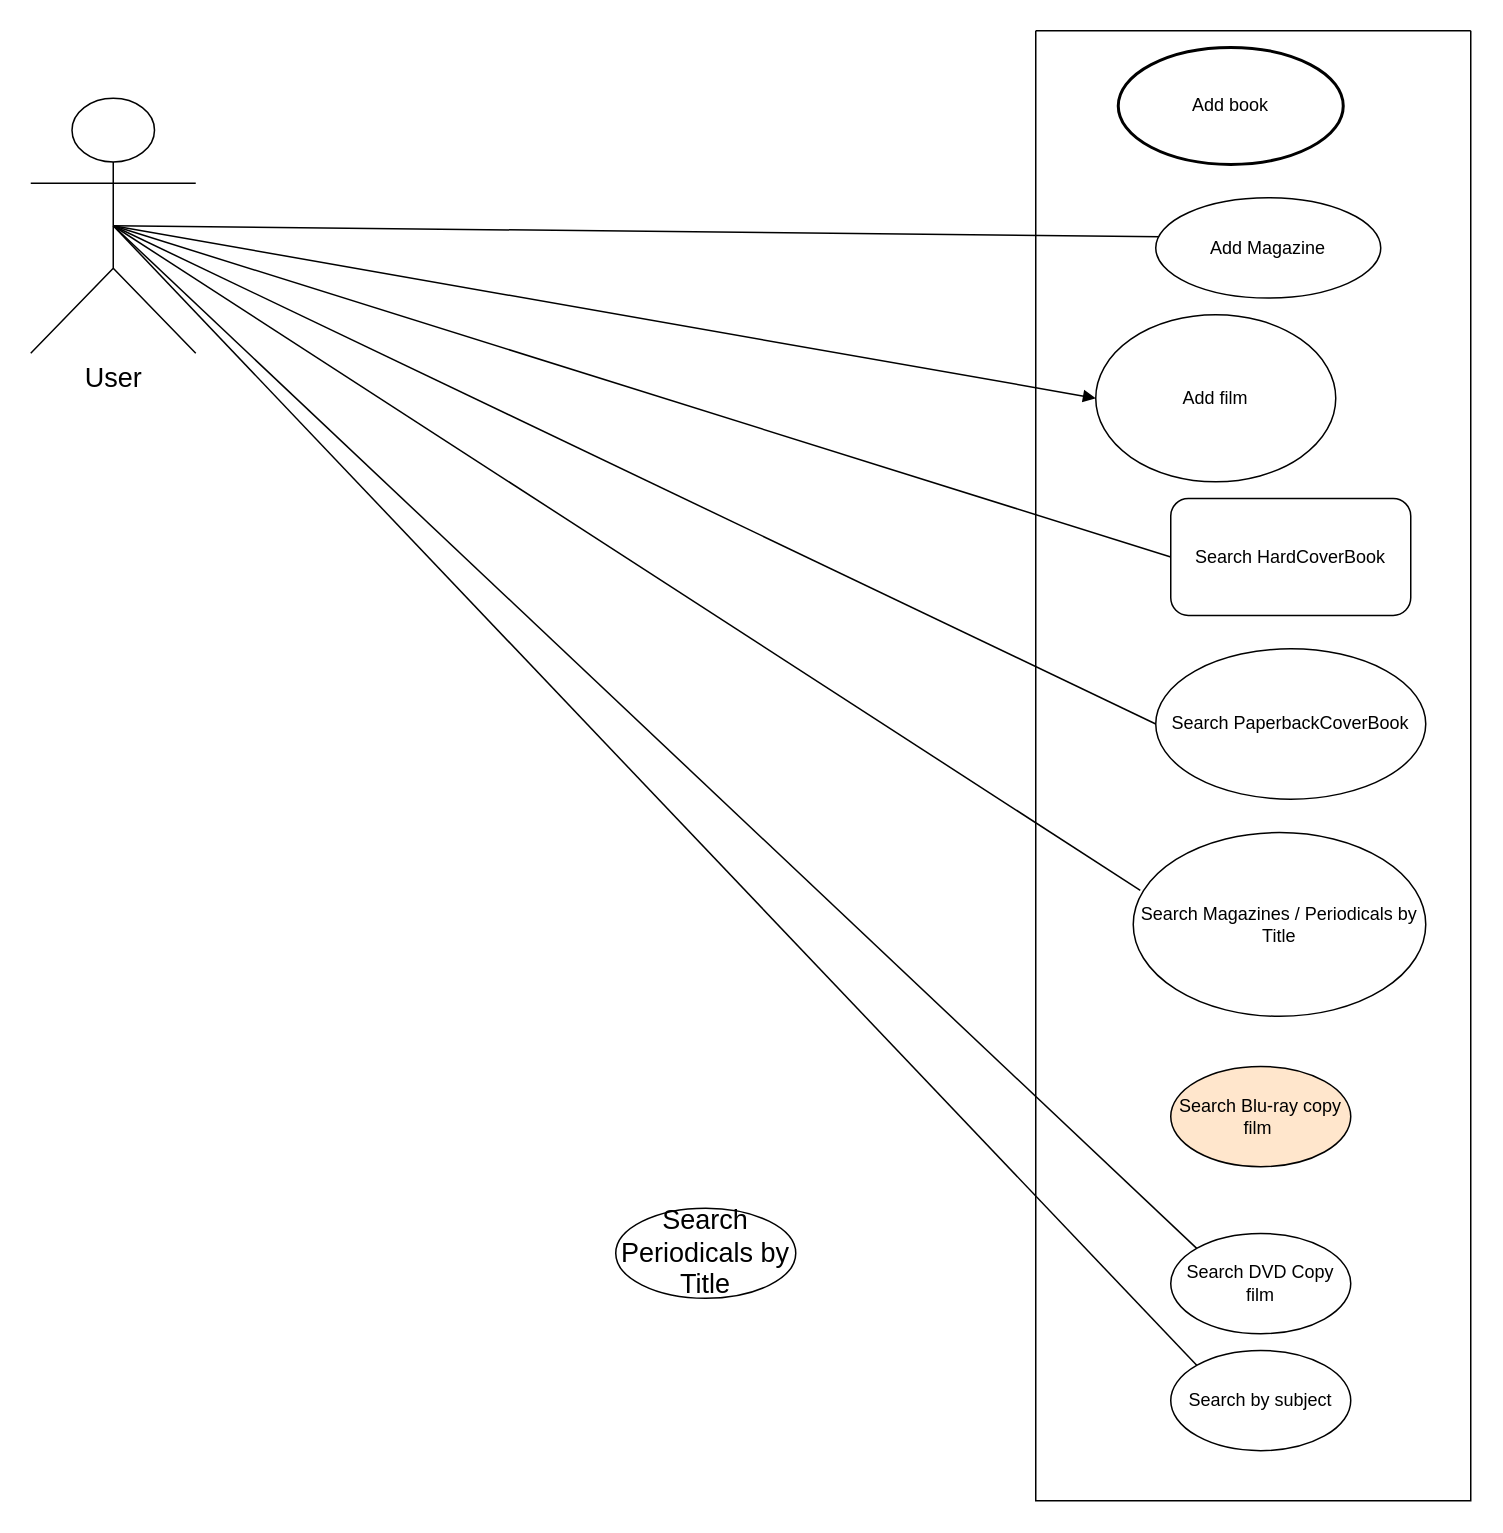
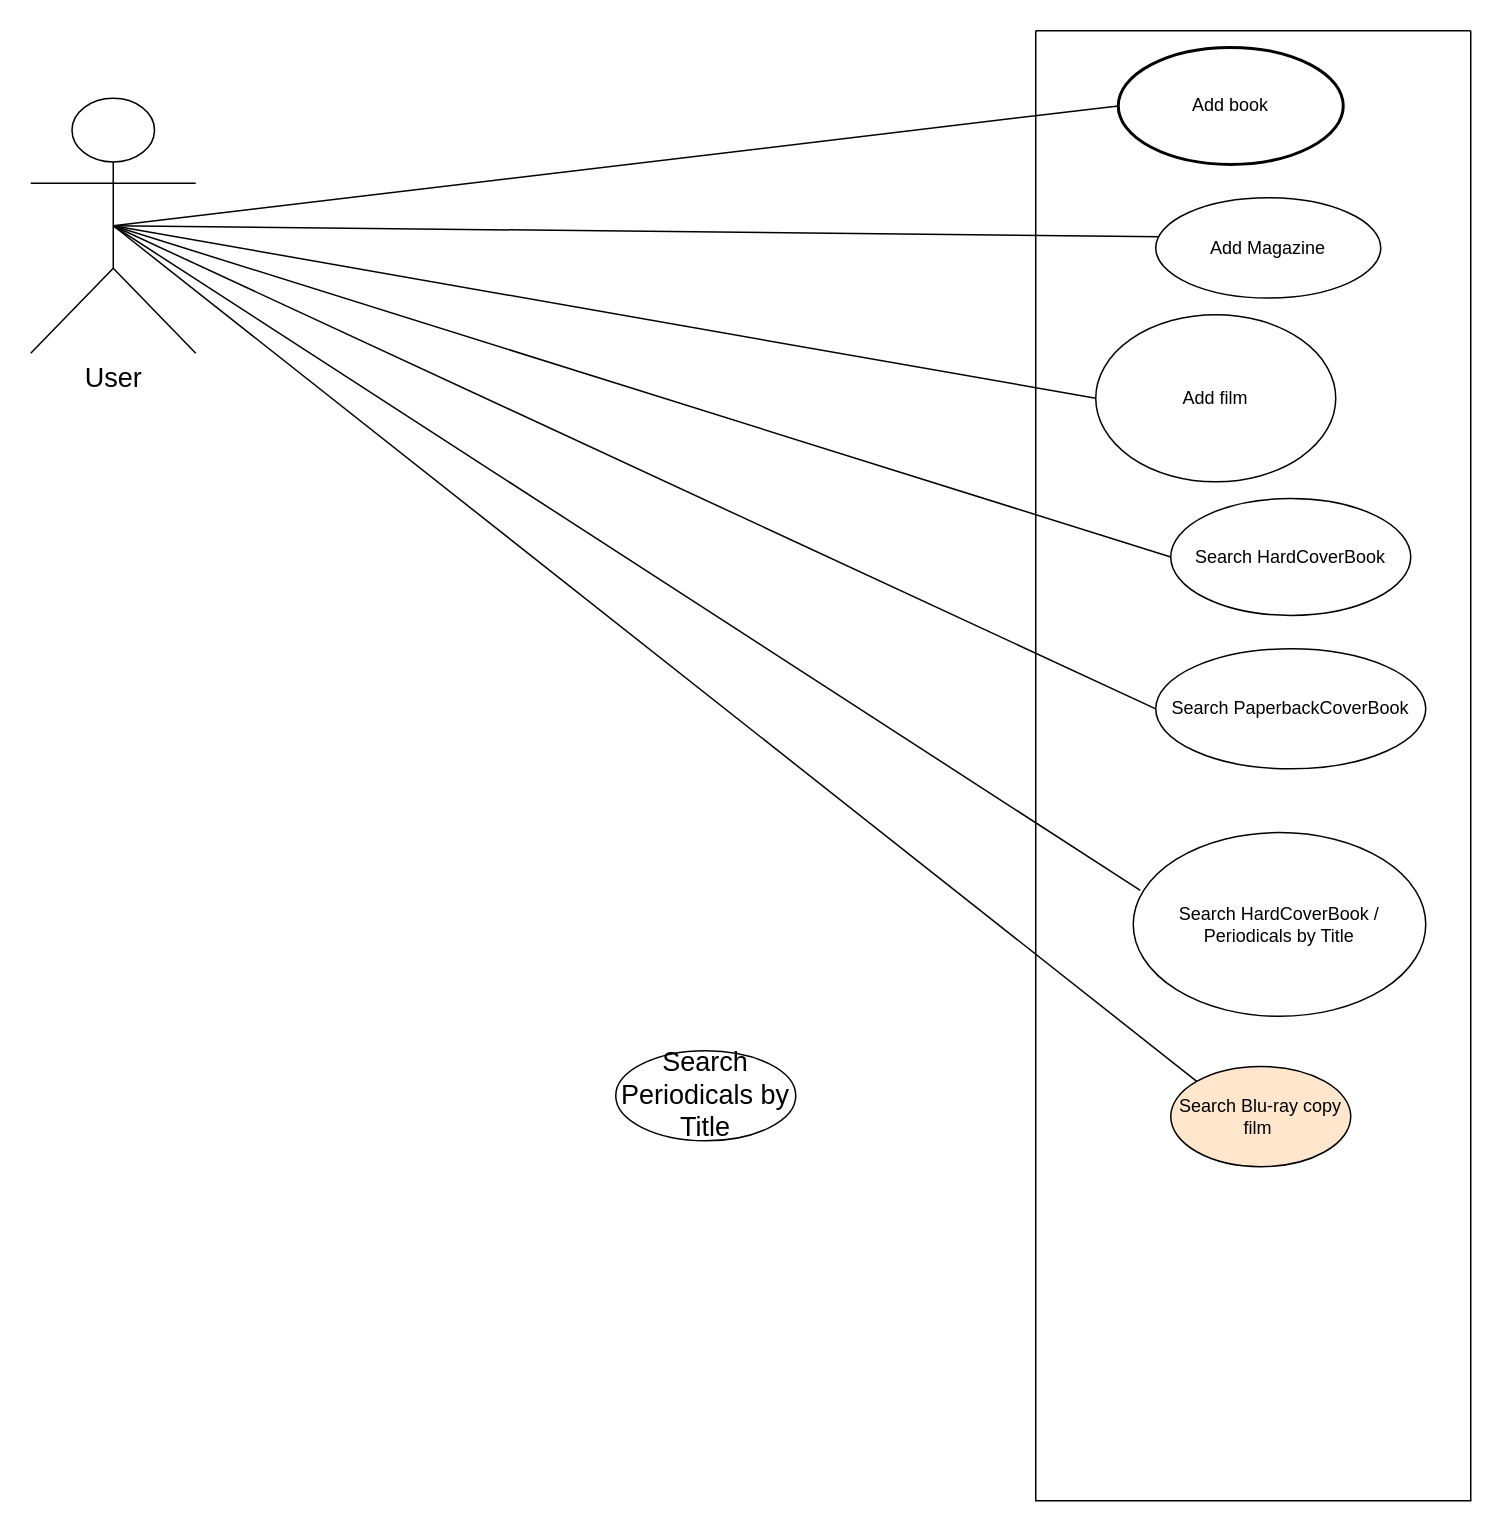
none -> (621, 165)
(1082, 396) -> (1087, 397)
(1291, 557) -> (1291, 557)
none -> (664, 661)
(1291, 724) -> (1291, 709)
(670, 751) -> none
(661, 802) -> none
(1280, 925) -> (1280, 925)
(706, 1253) -> (706, 1096)
(1261, 1284) -> none
(1261, 1401) -> none
